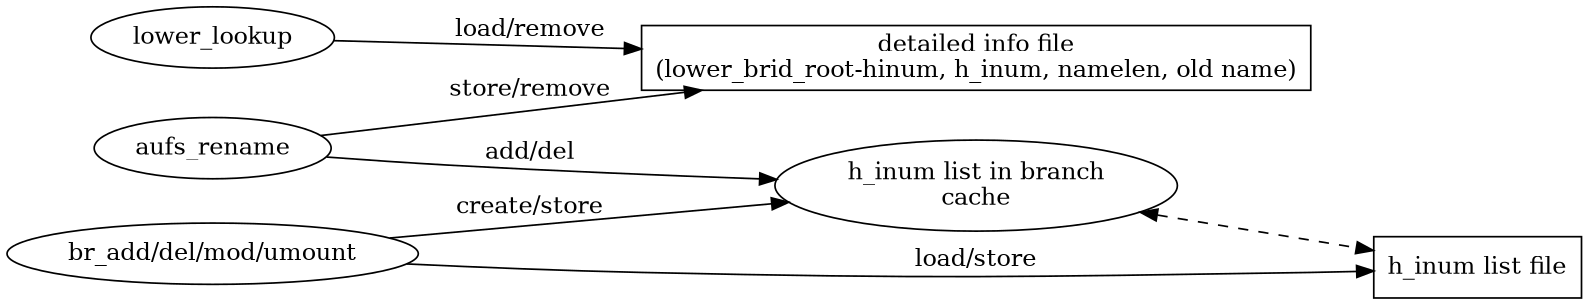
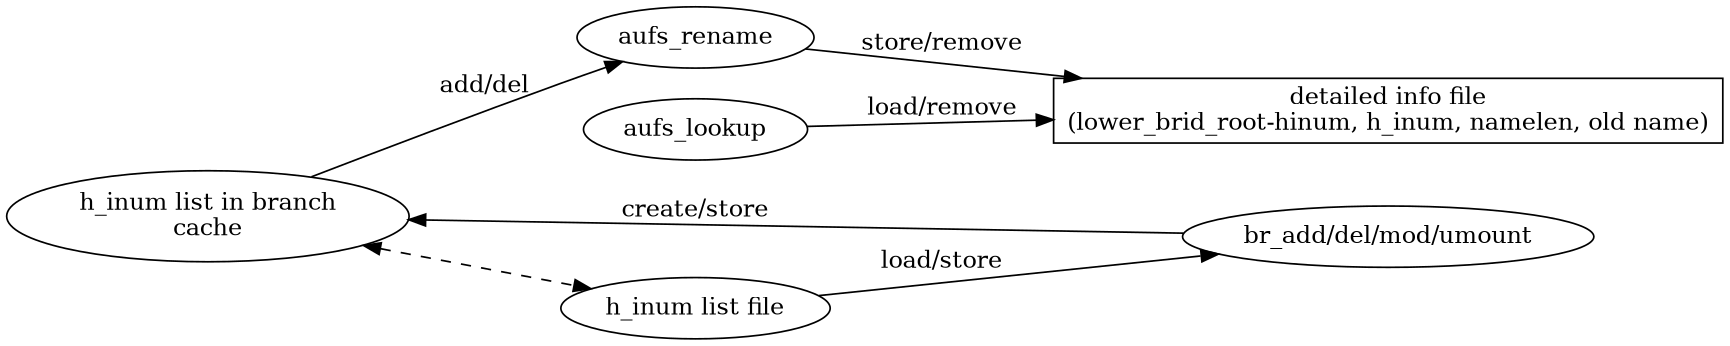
(213, 37) -> (696, 129)
(543, 170) -> (458, 121)
(1478, 267) -> (696, 308)
(882, 276) -> (1010, 276)
